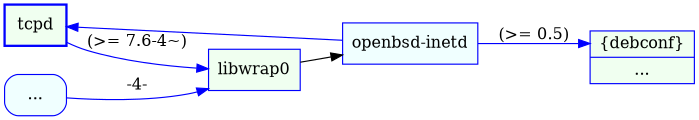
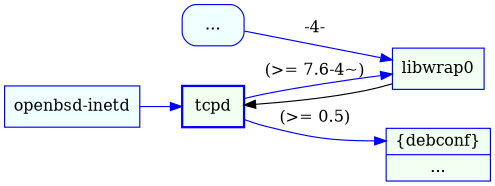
(528, 44) -> (309, 136)
(316, 60) -> (325, 97)
